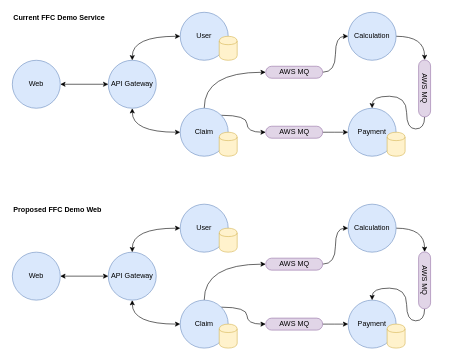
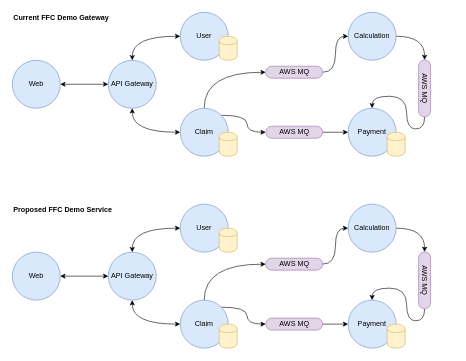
(58, 18) -> (59, 18)
(53, 210) -> (60, 210)
